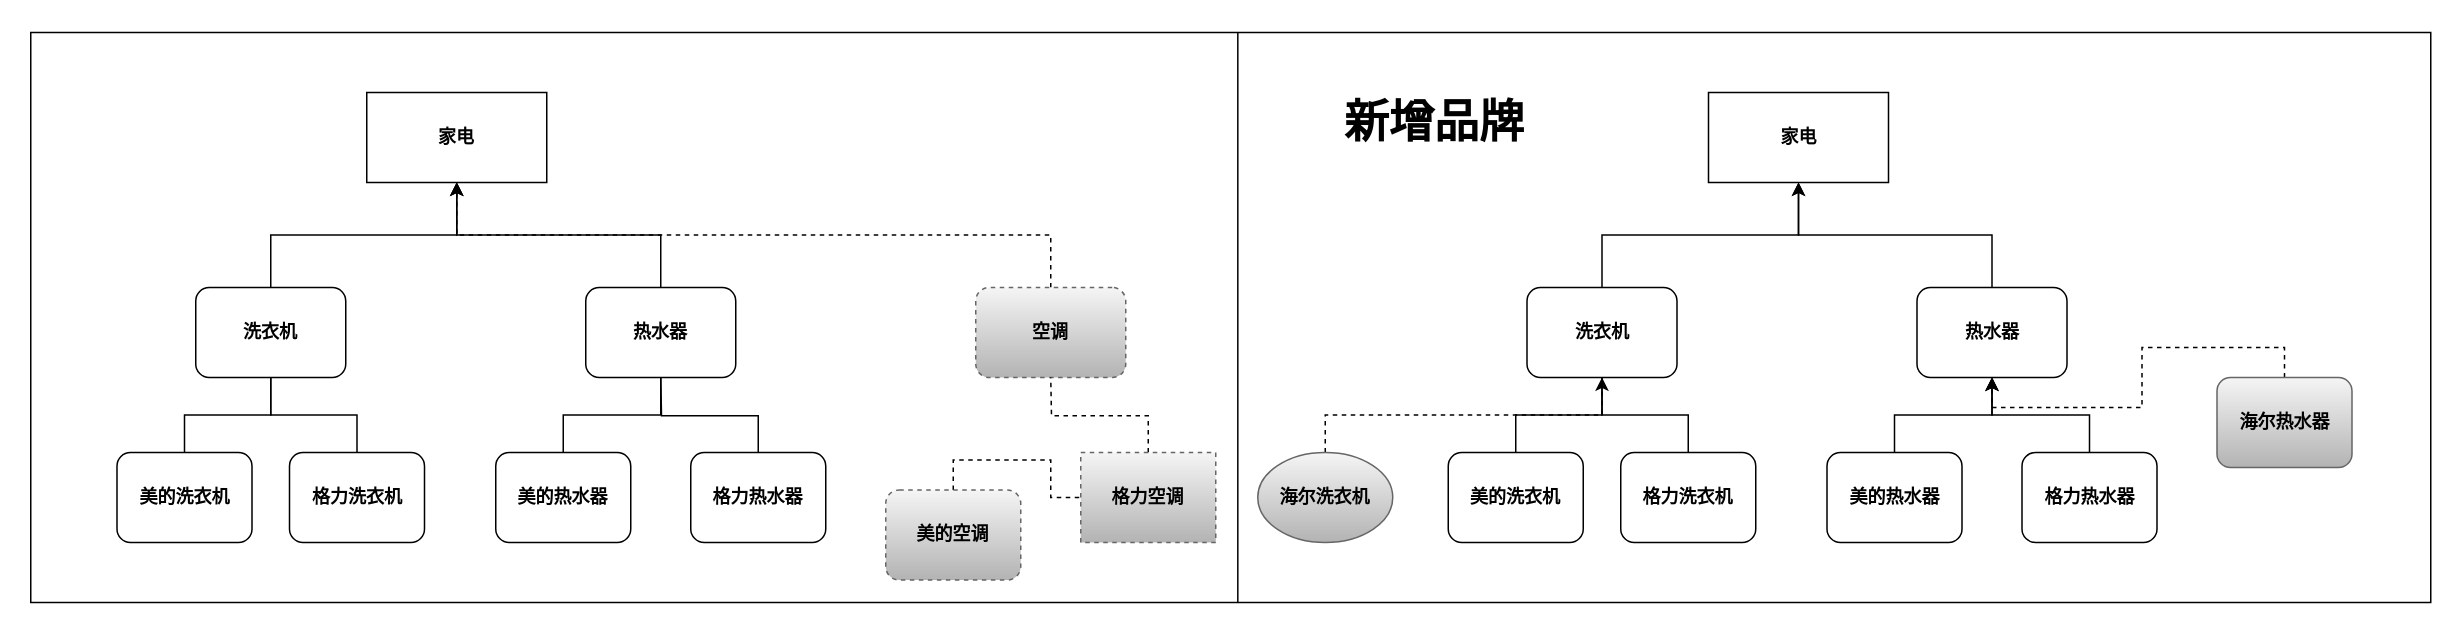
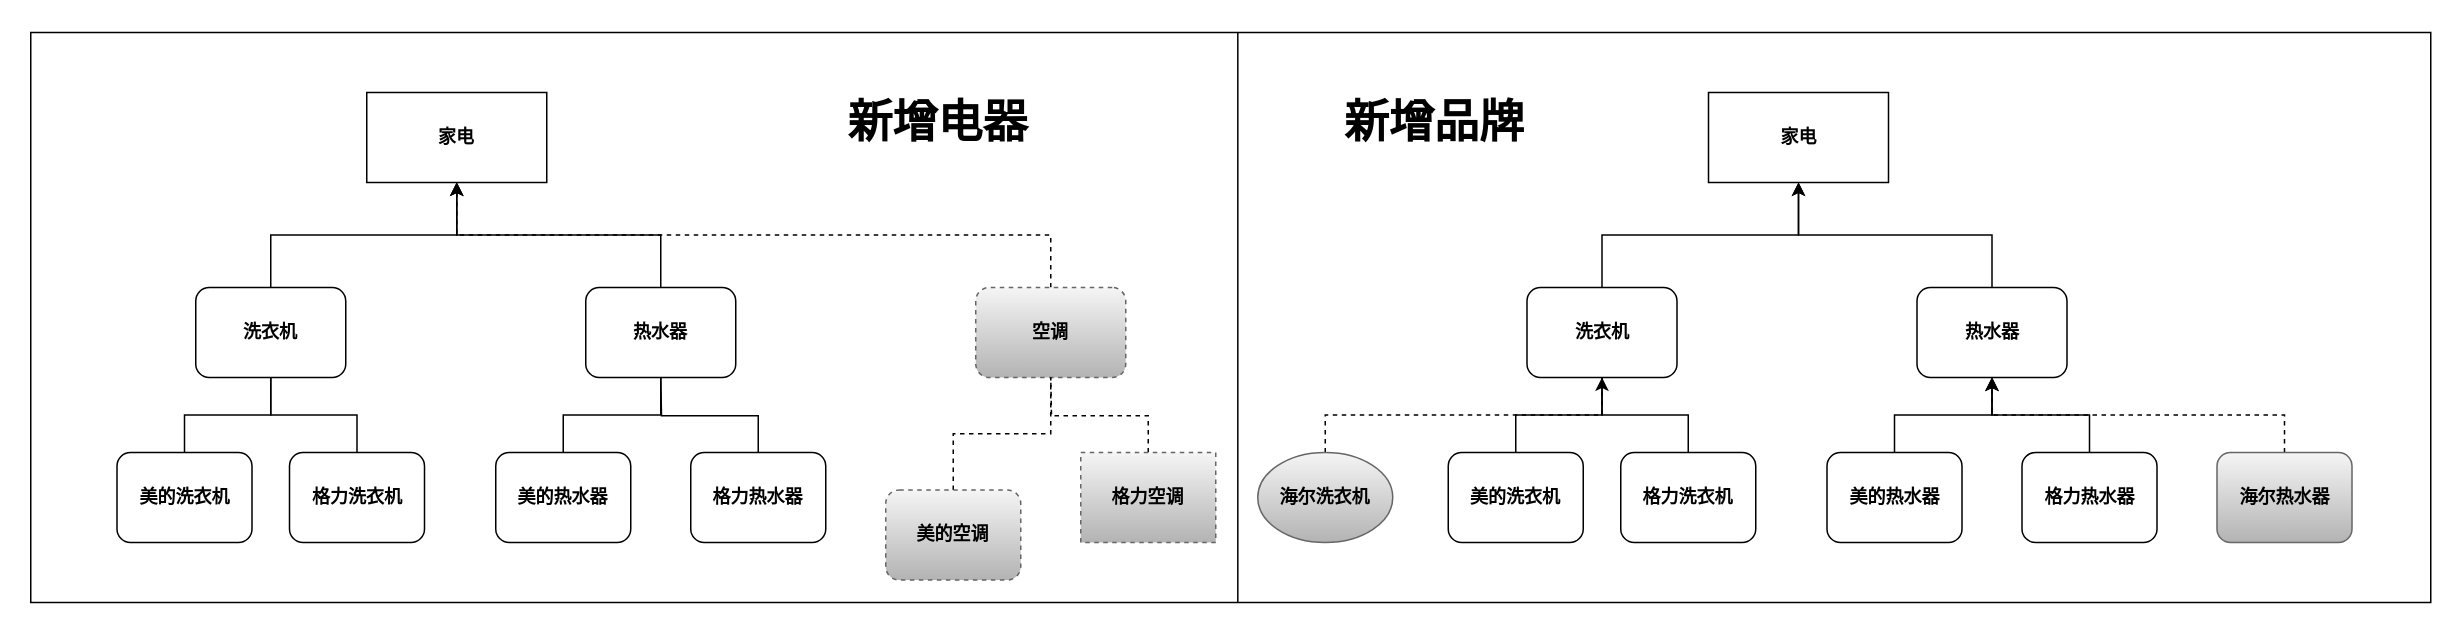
none -> (938, 122)
(2285, 422) -> (2285, 497)
(1034, 460) -> (995, 434)
